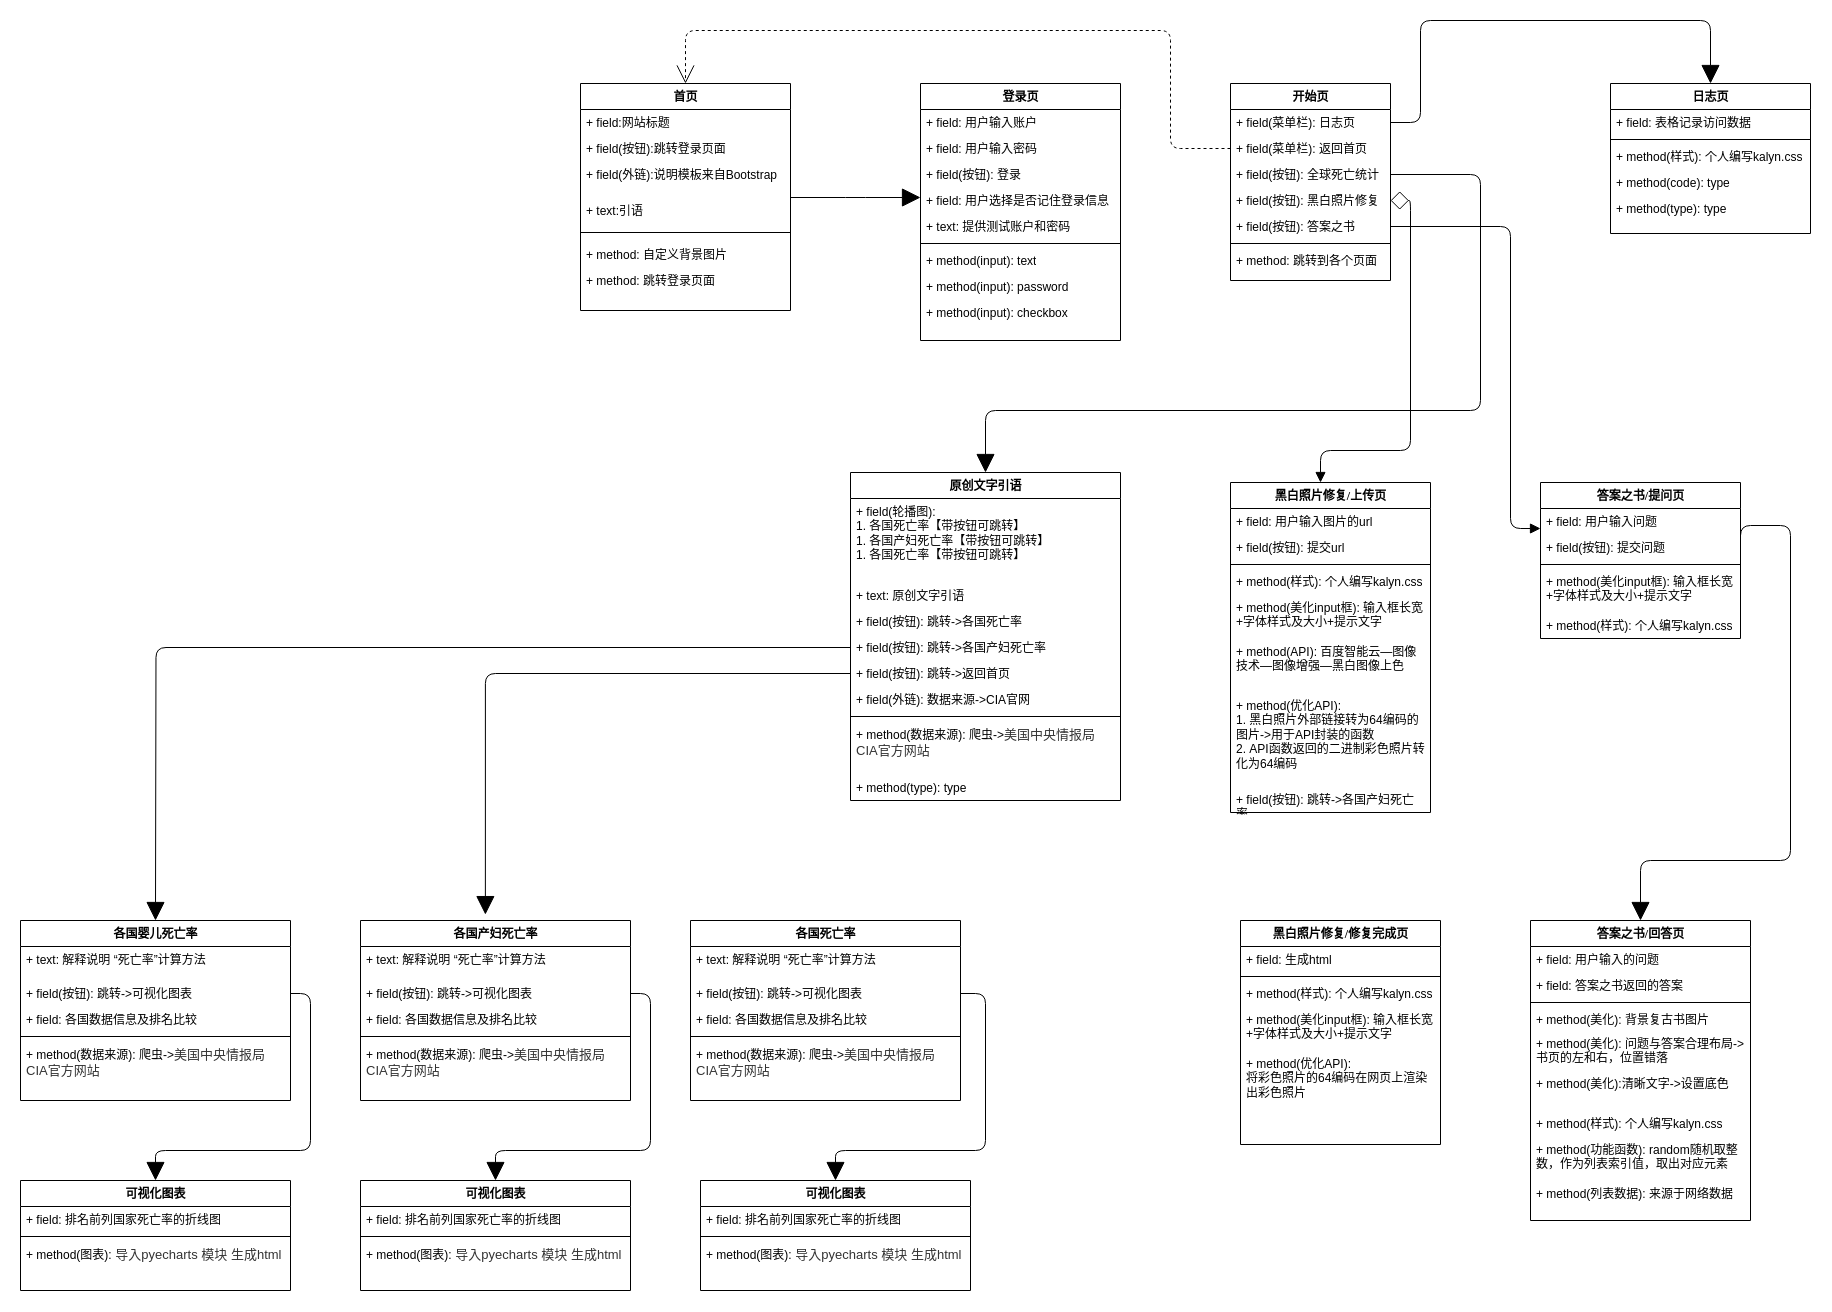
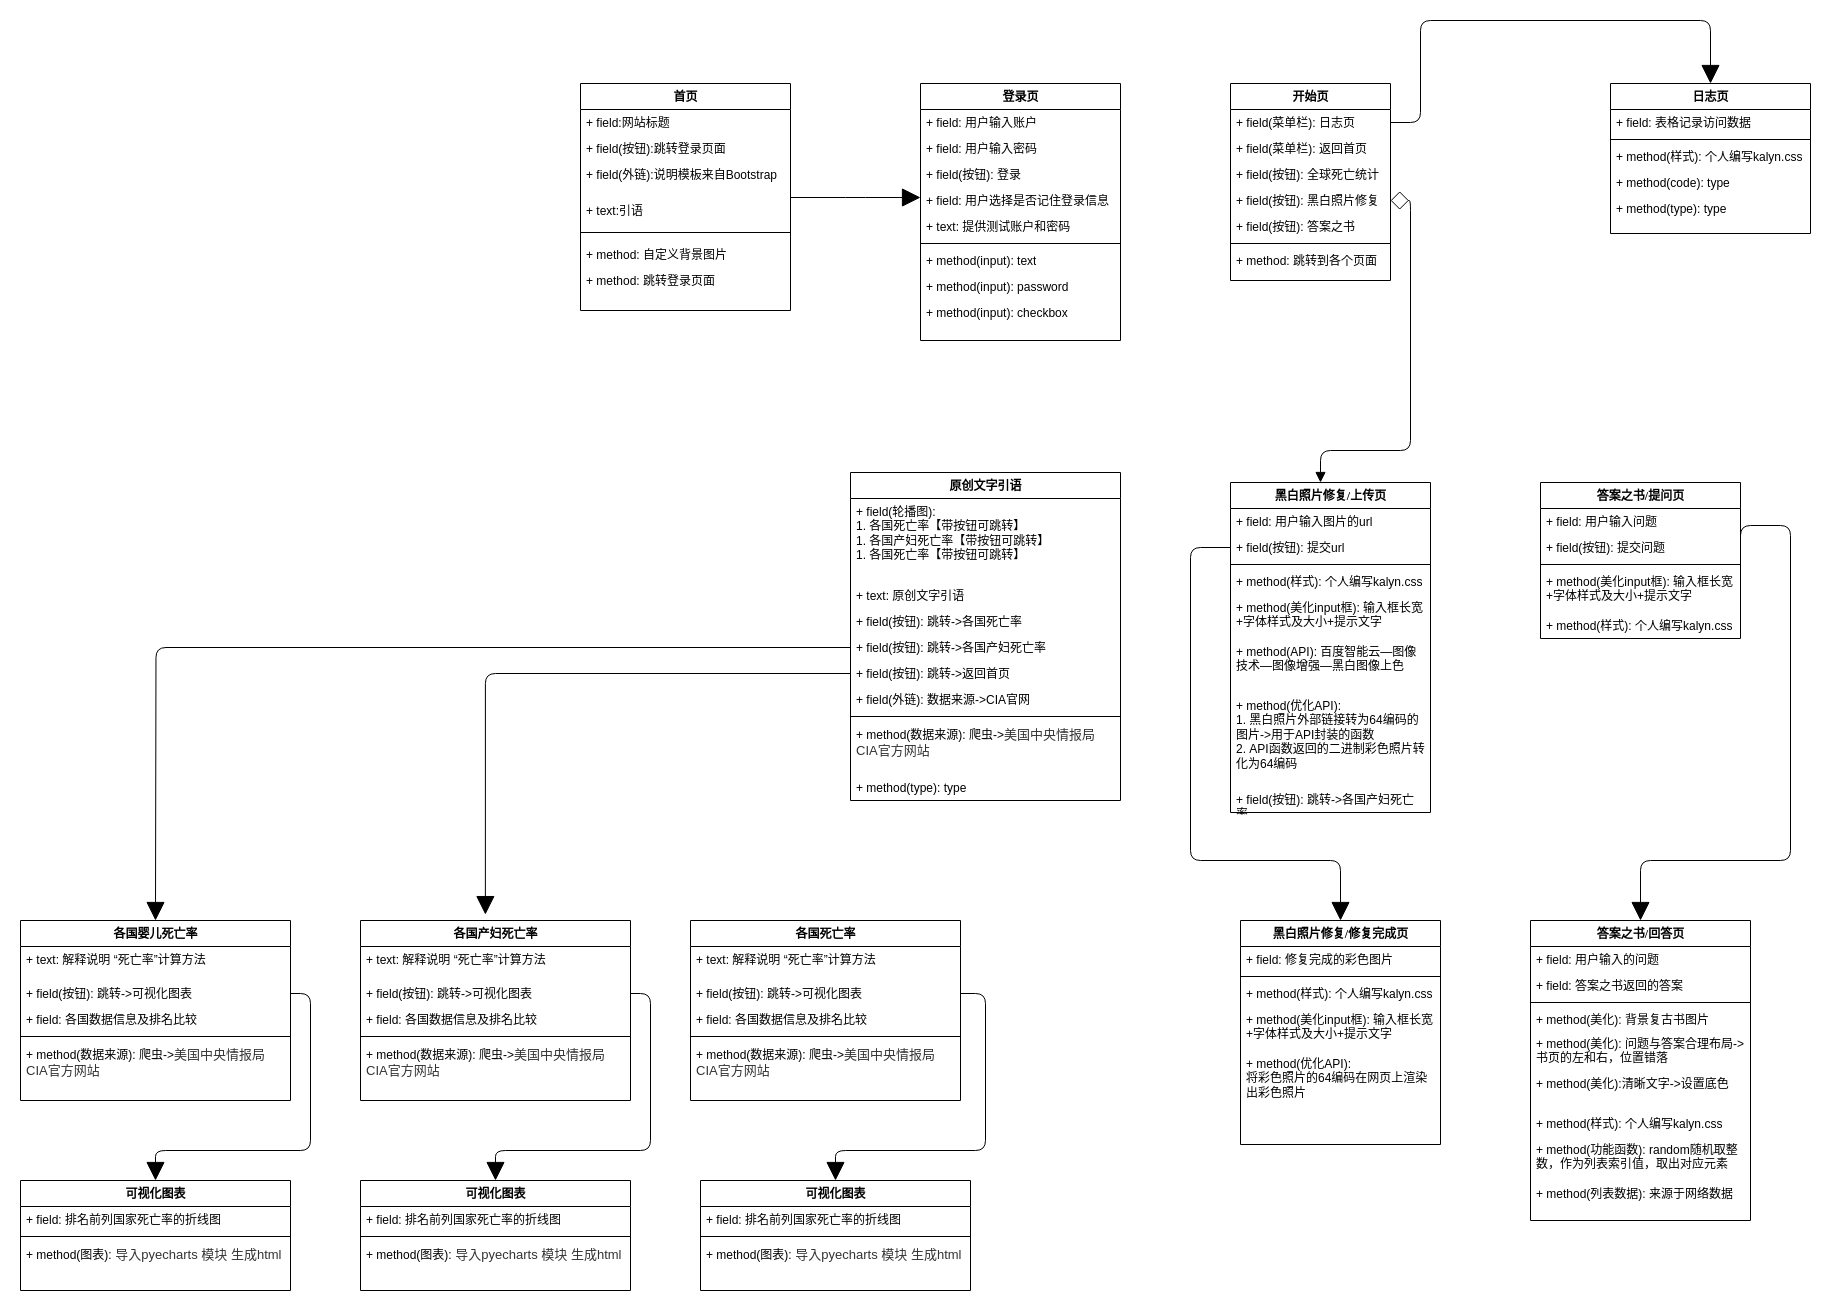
(988, 31) -> none
(1511, 328) -> none
(1370, 411) -> none
none -> (1191, 775)
(1293, 961) -> (1323, 961)
